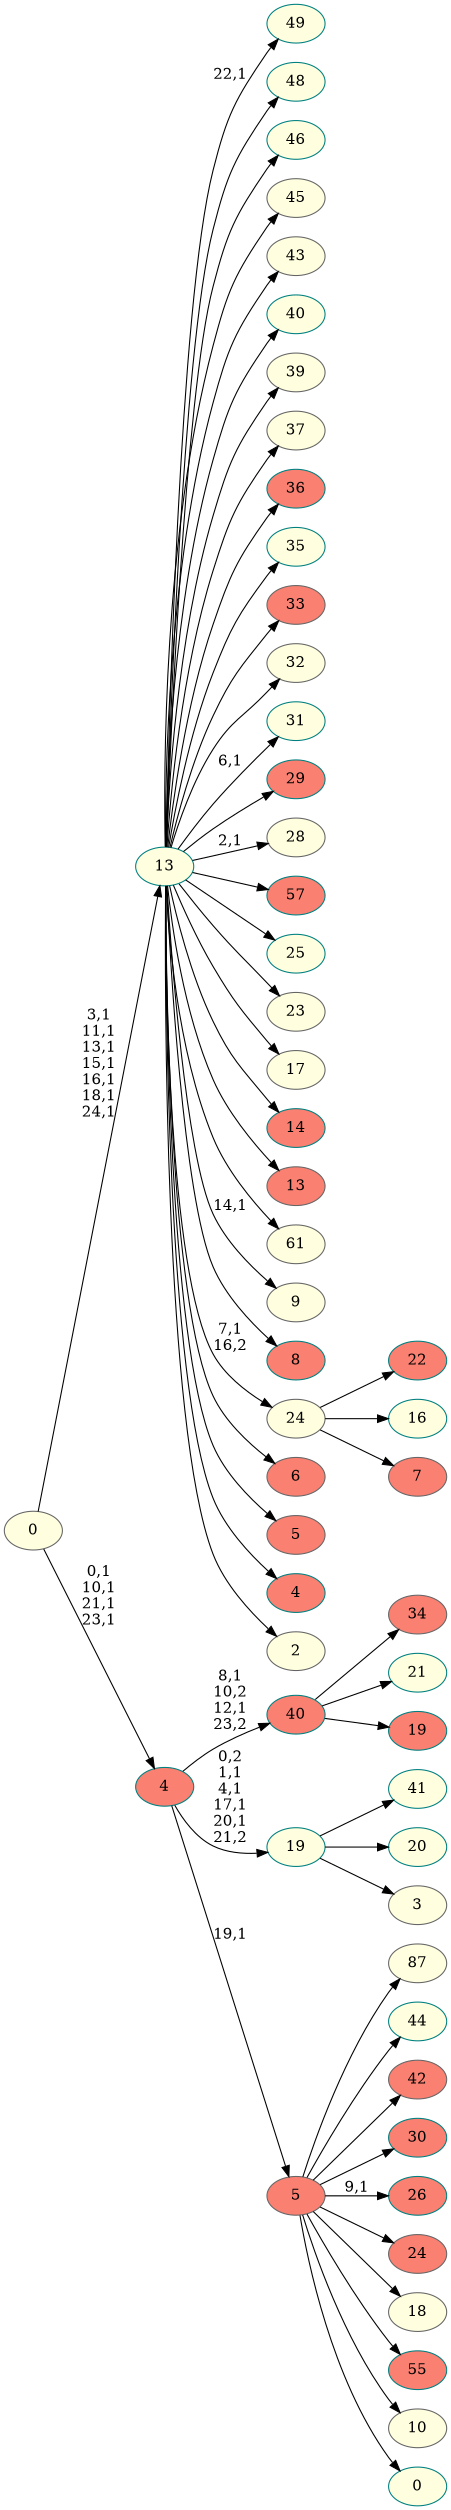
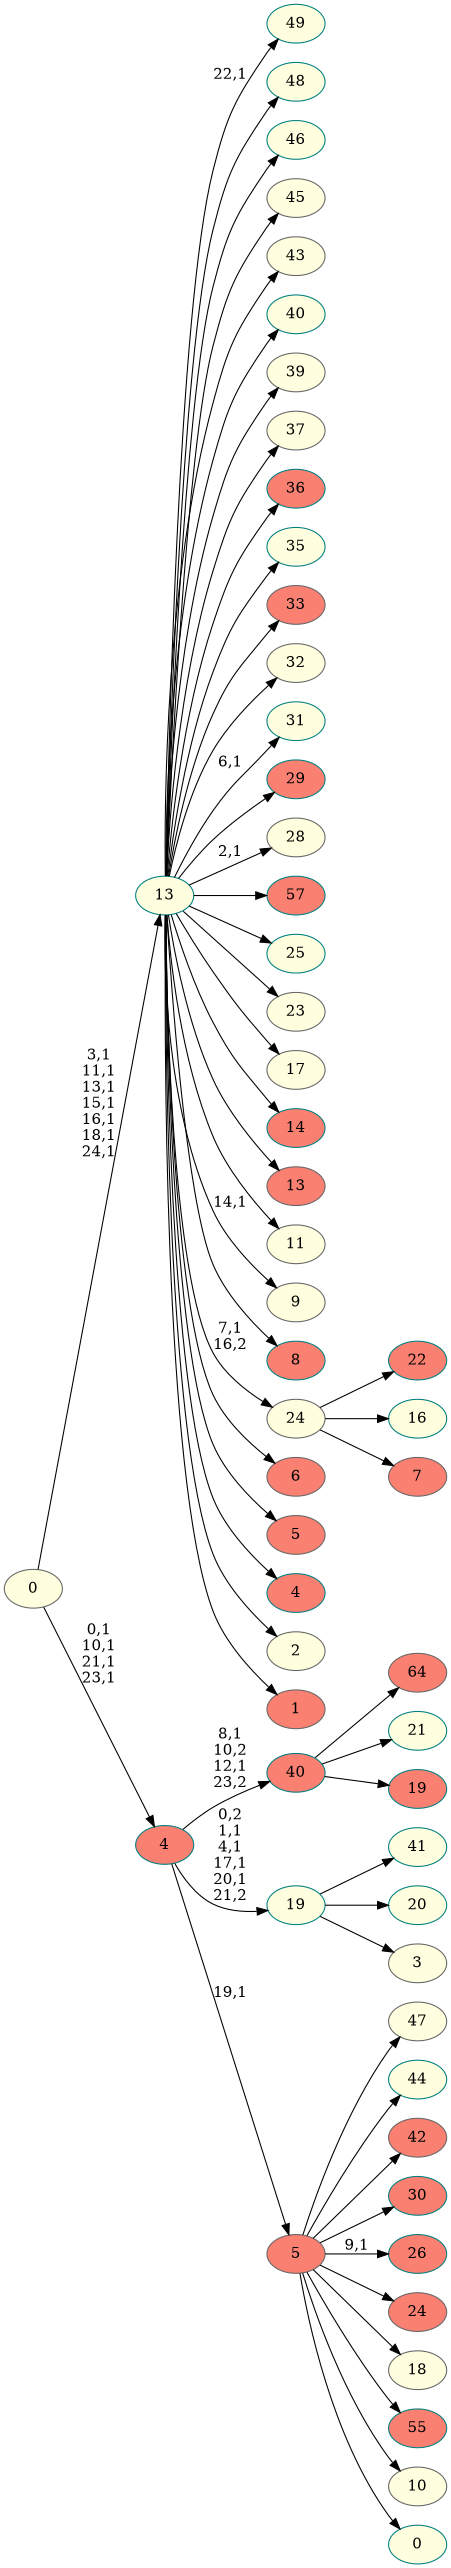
(296, 1244) -> (296, 1244)
(418, 1615) -> (418, 1673)
none -> (296, 1709)
(418, 1963) -> (418, 2021)
